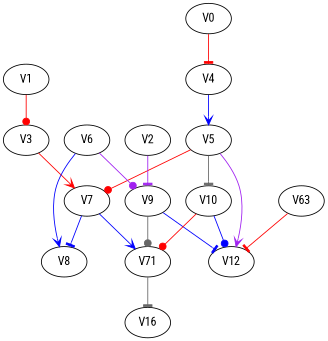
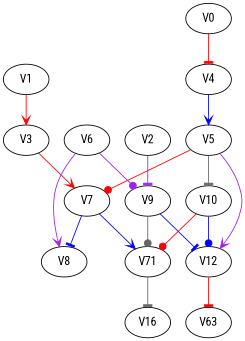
(26, 106) -> (26, 106)
(55, 193) -> (55, 193)
(268, 230) -> (209, 290)
